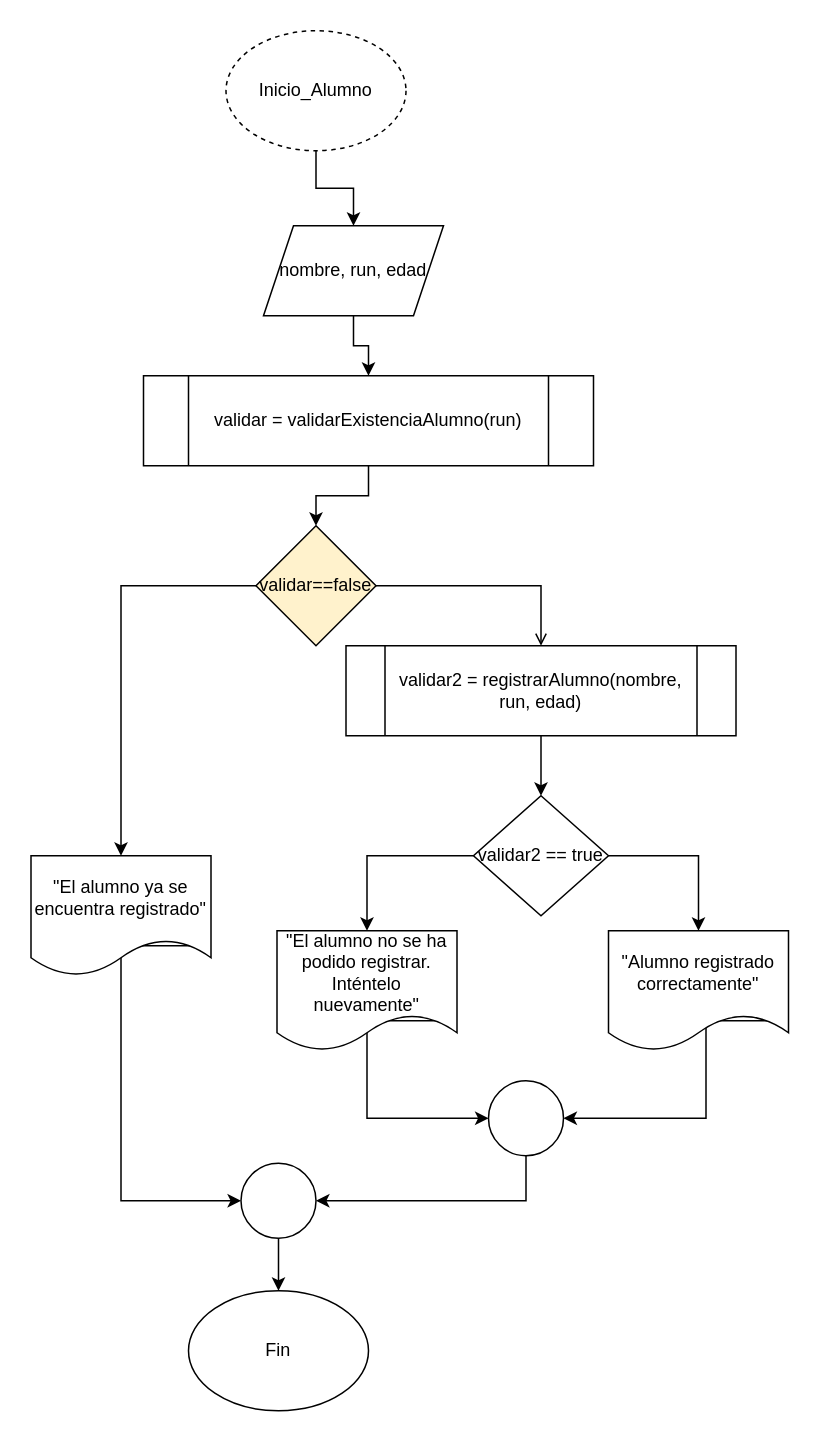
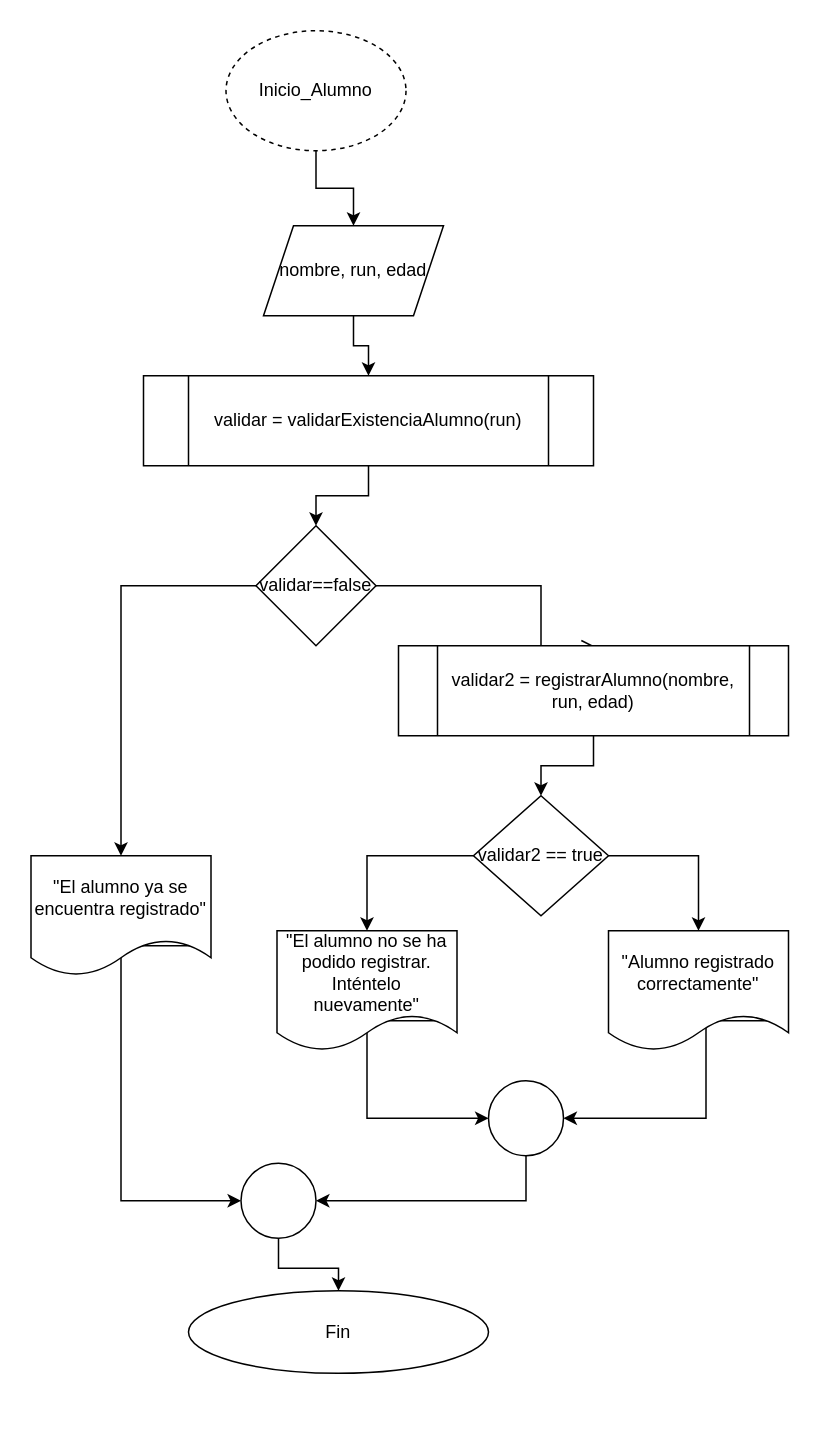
(316, 586) -> (316, 586)
(541, 691) -> (593, 691)
(278, 1351) -> (338, 1332)
